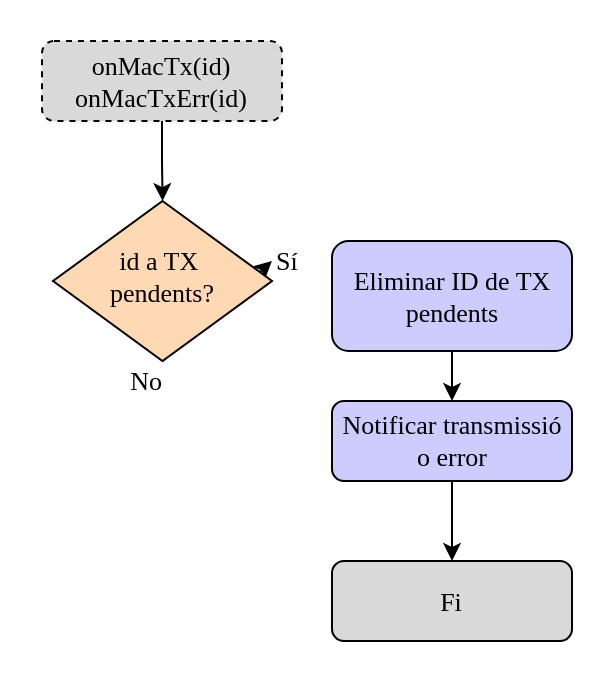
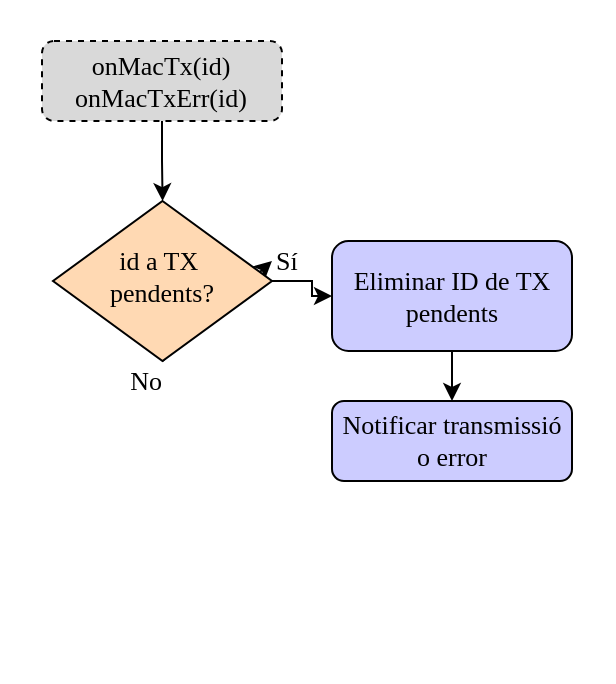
none -> (303, 281)
(452, 514) -> none
(452, 601) -> none
